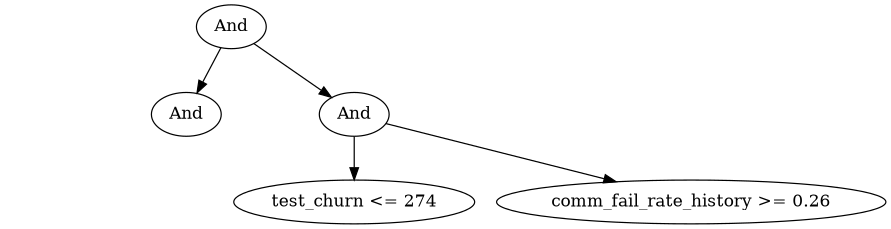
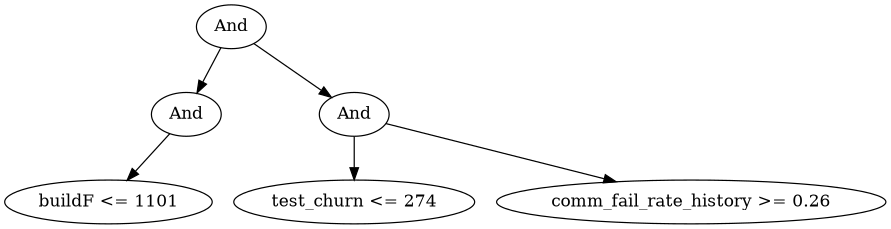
none -> (108, 202)
